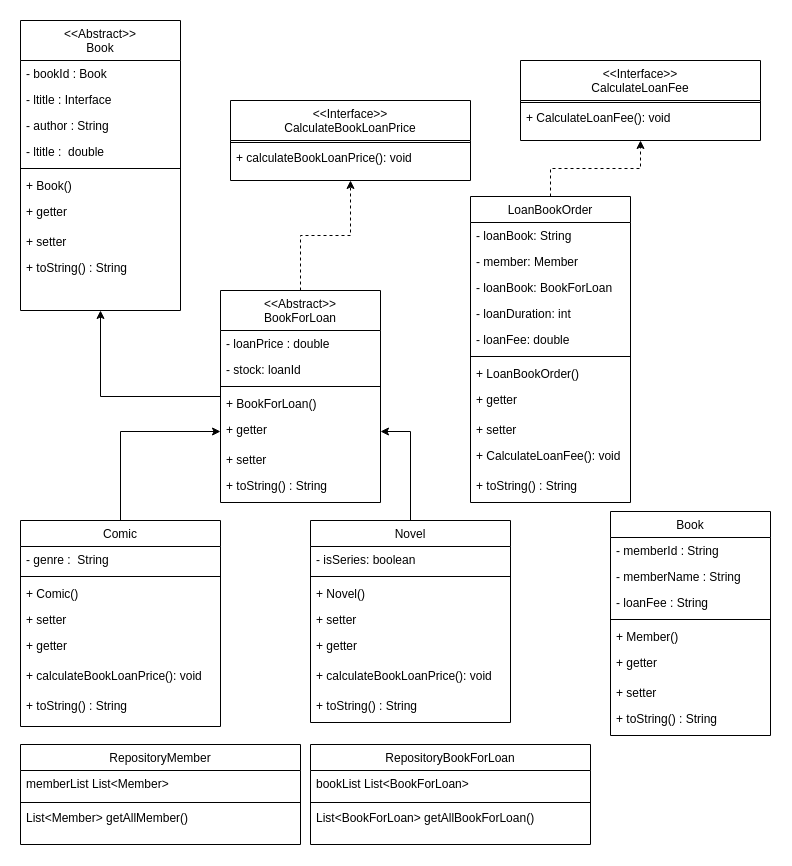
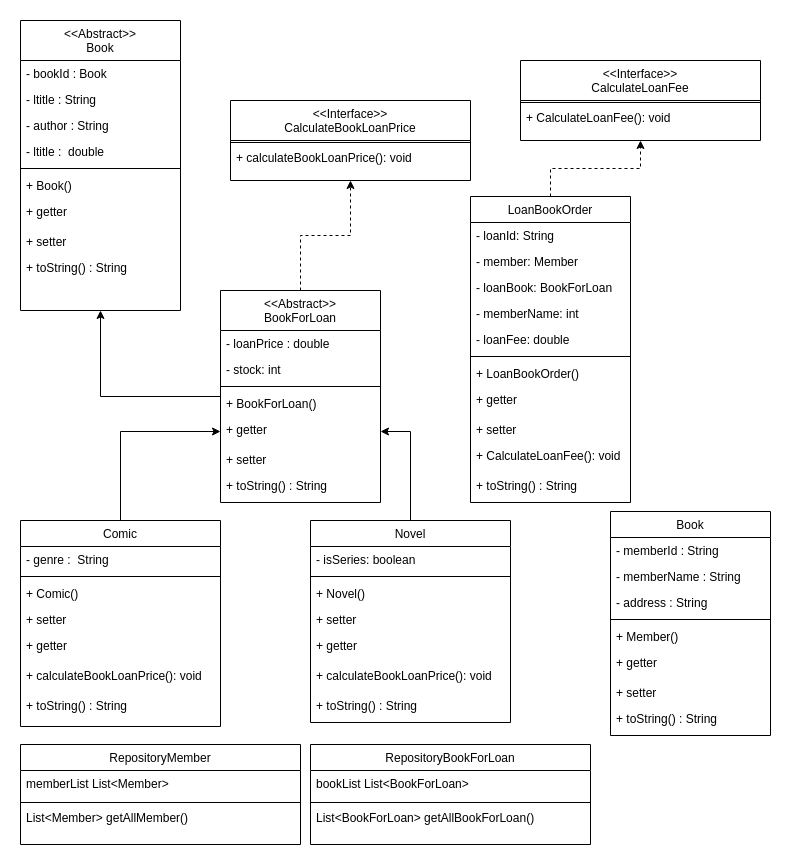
(84, 100) -> (72, 100)
(530, 236) -> (524, 236)
(532, 314) -> (528, 314)
(272, 370) -> (262, 370)
(667, 603) -> (669, 603)
